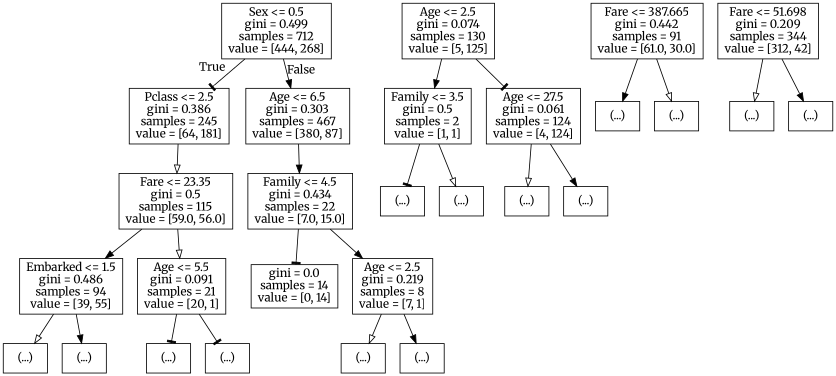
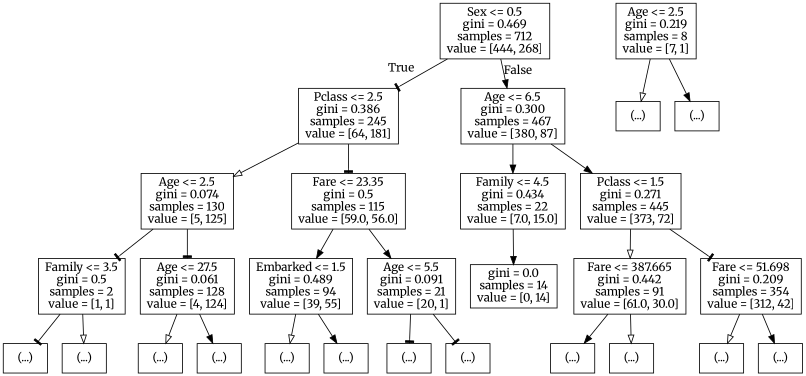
(277, 31) -> (495, 31)
(768, 31) -> (751, 286)
(439, 70) -> (136, 242)
(298, 116) -> (513, 116)
(533, 116) -> (187, 286)
(178, 154) -> (348, 157)
none -> (270, 158)
none -> (631, 201)
(178, 240) -> (377, 240)
(343, 241) -> none
(297, 245) -> (513, 243)
(71, 286) -> (301, 286)
